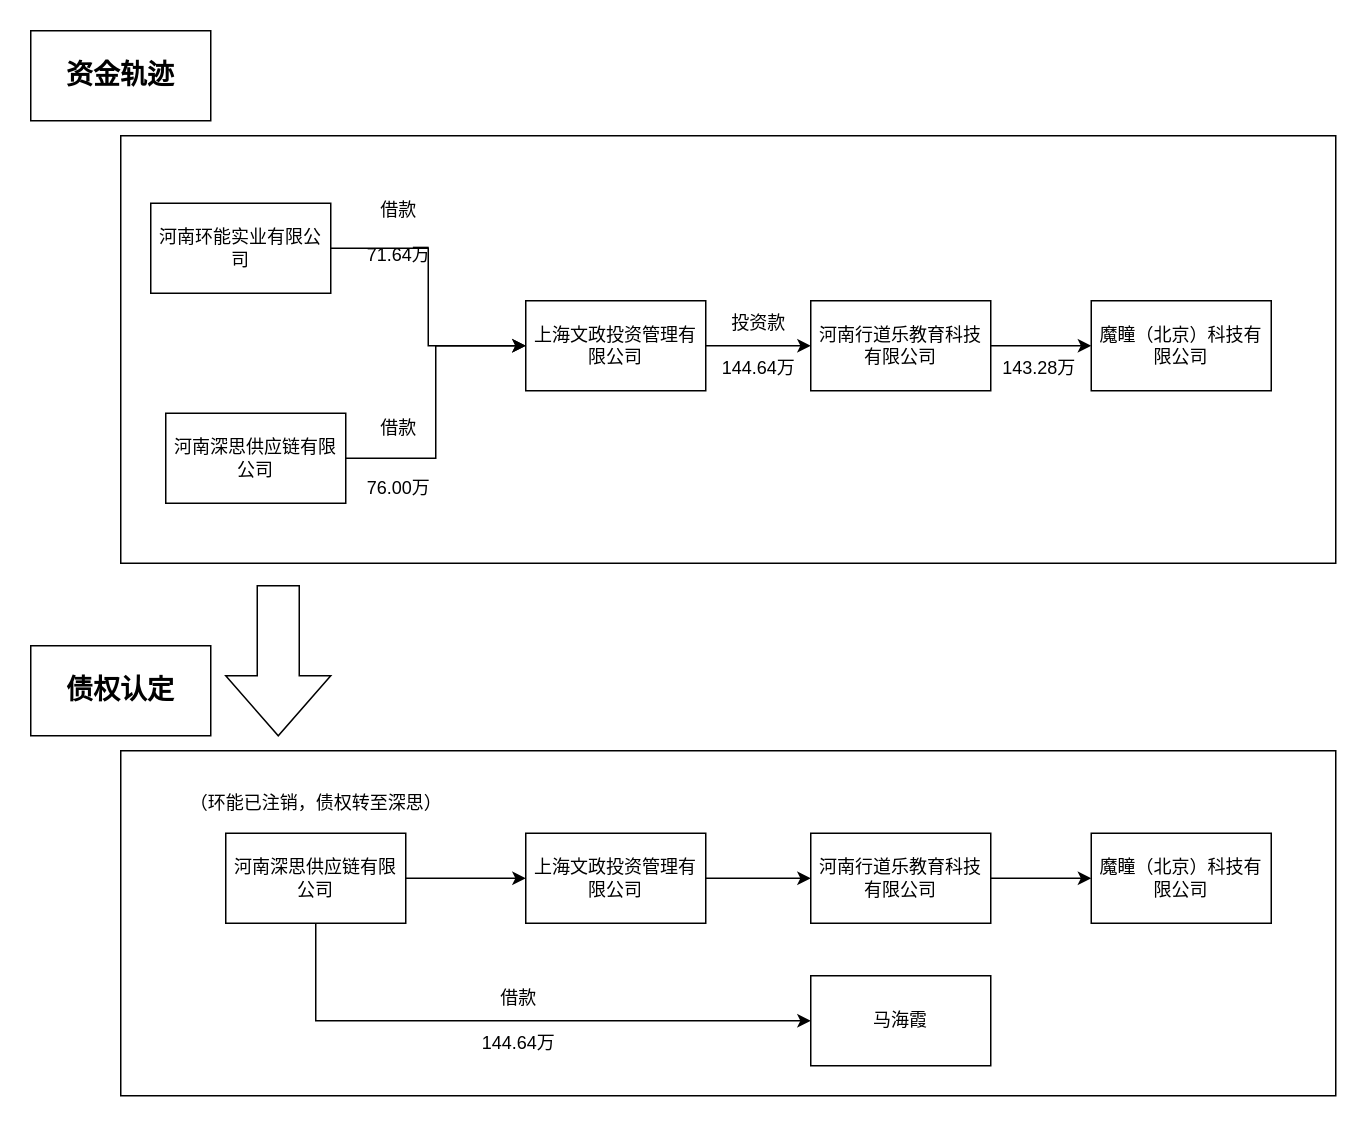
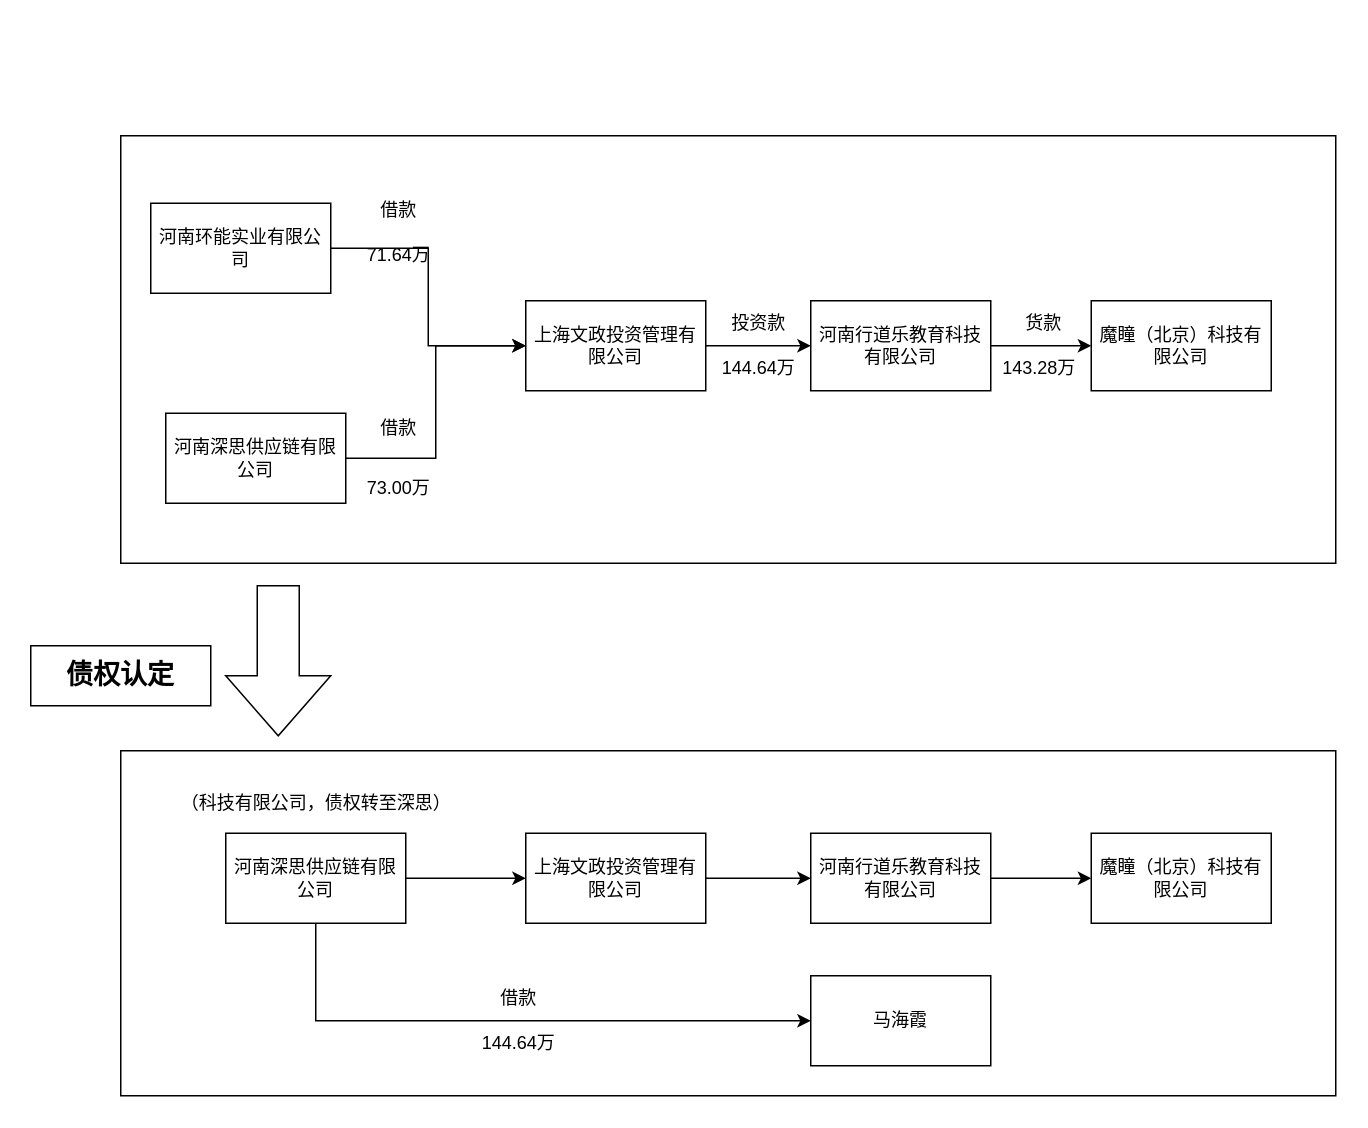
(121, 76) -> none
none -> (1043, 323)
(399, 488) -> (399, 488)
(121, 691) -> (121, 676)
(317, 803) -> (317, 803)
